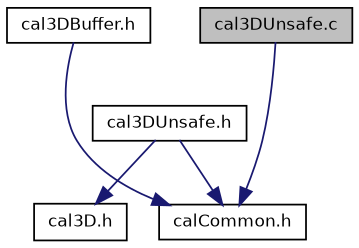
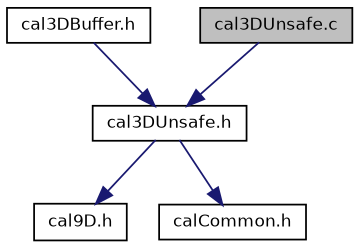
(267, 117) -> (230, 68)
(76, 139) -> (118, 68)
(80, 222) -> (80, 222)
